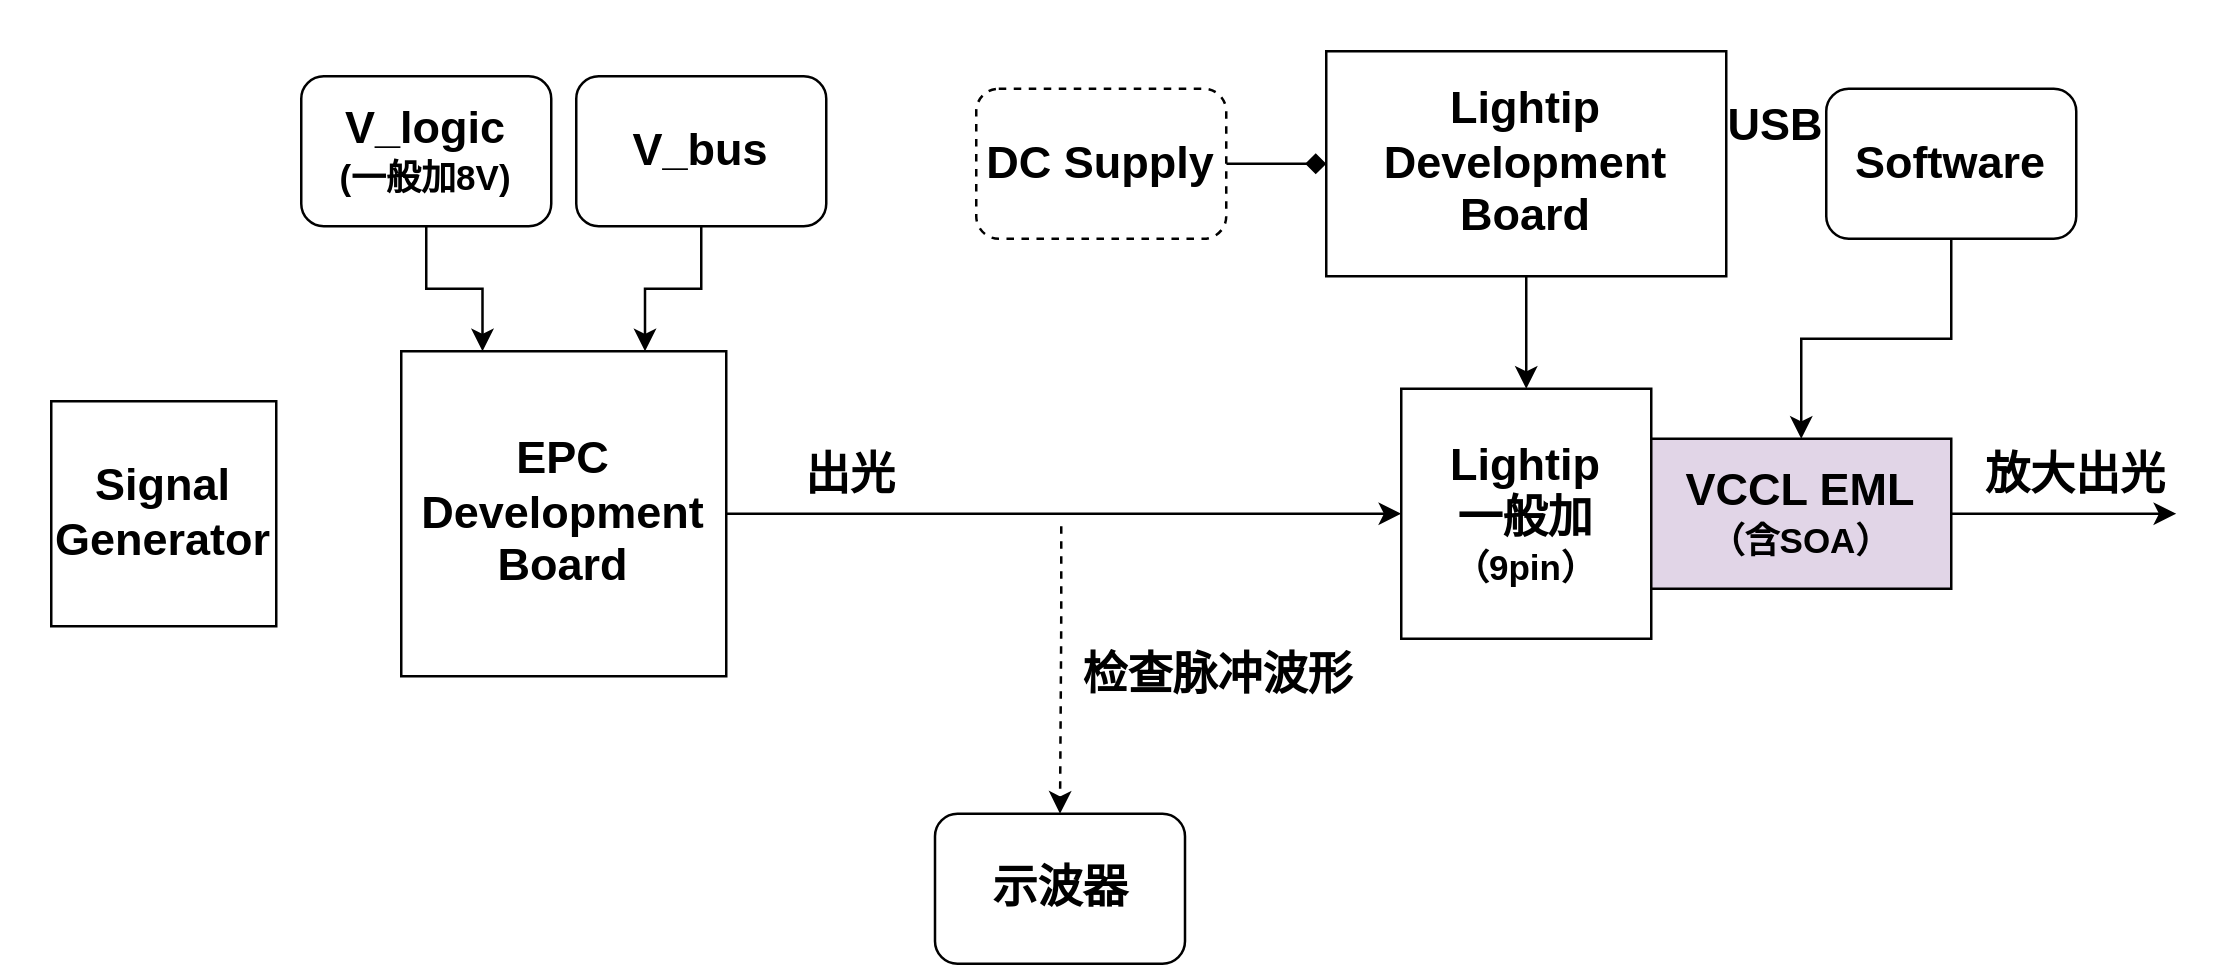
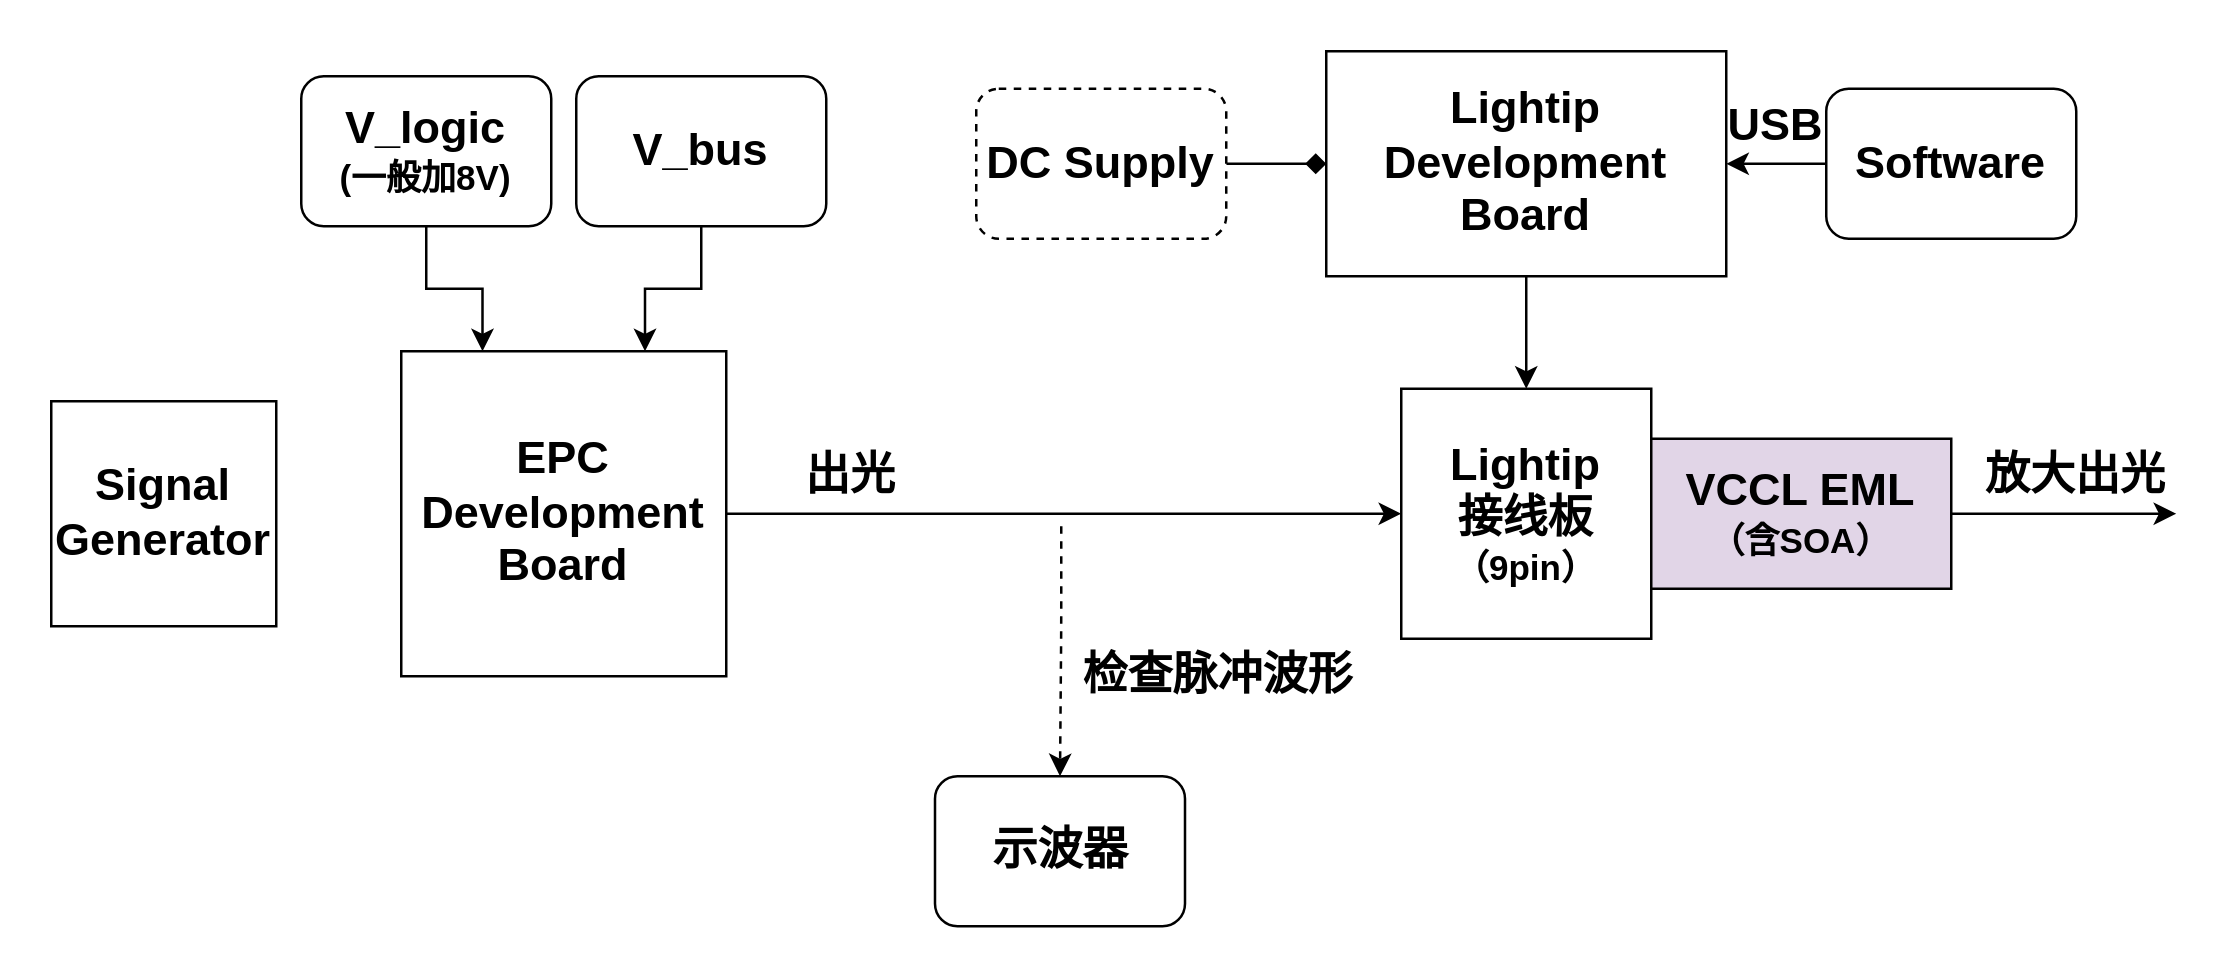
(1884, 339) -> (1784, 164)
(1526, 514) -> (1526, 514)
(1060, 889) -> (1060, 851)
